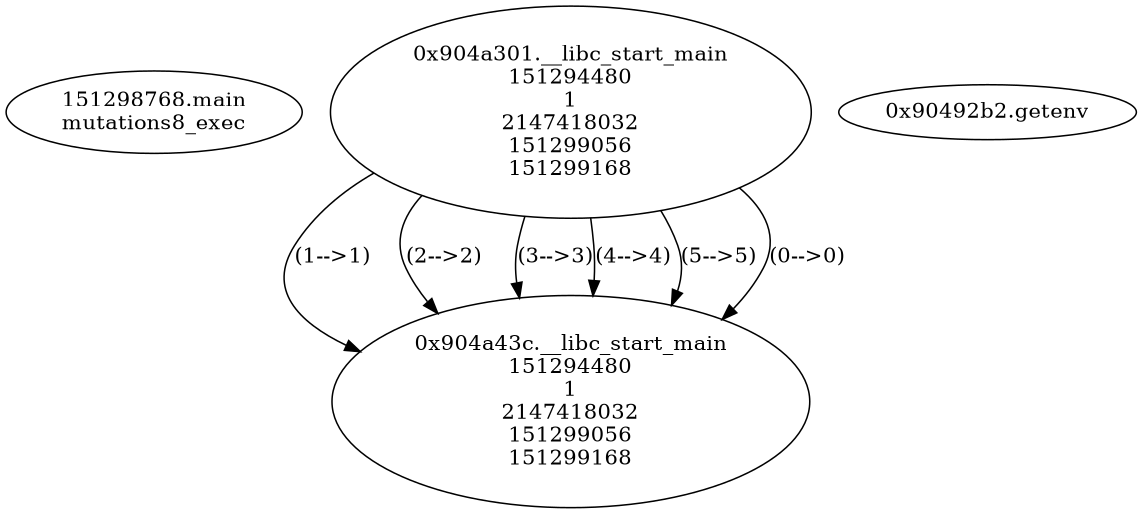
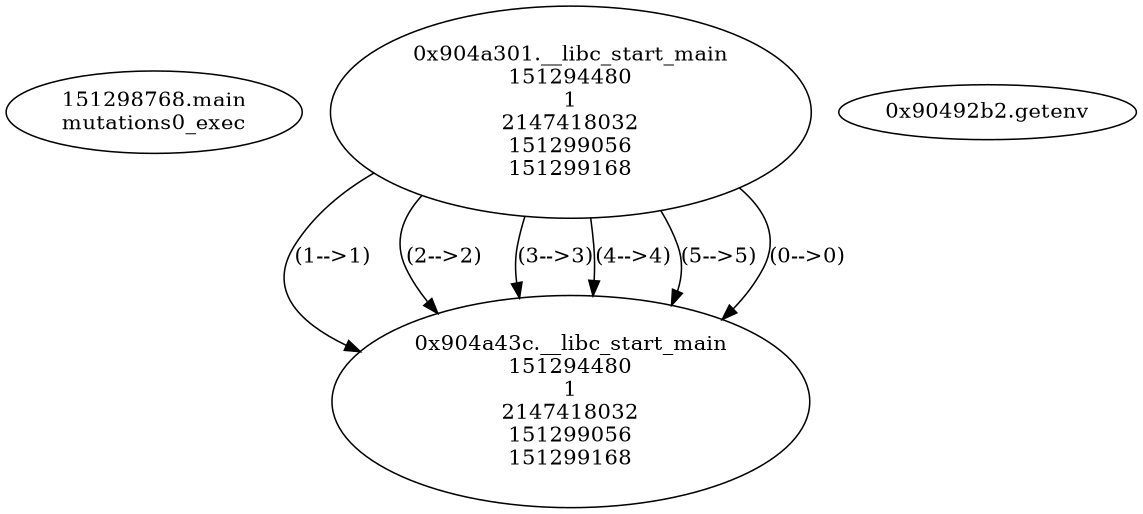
(154, 112) -> (154, 112)
